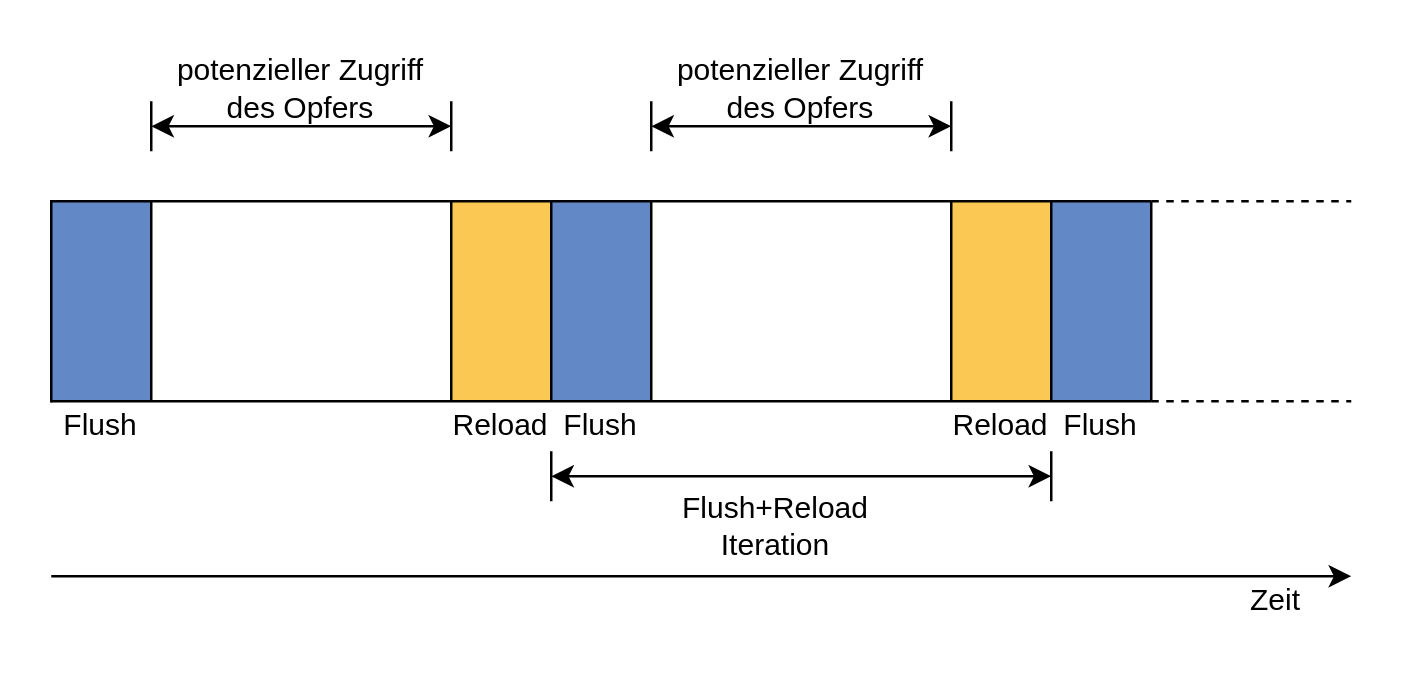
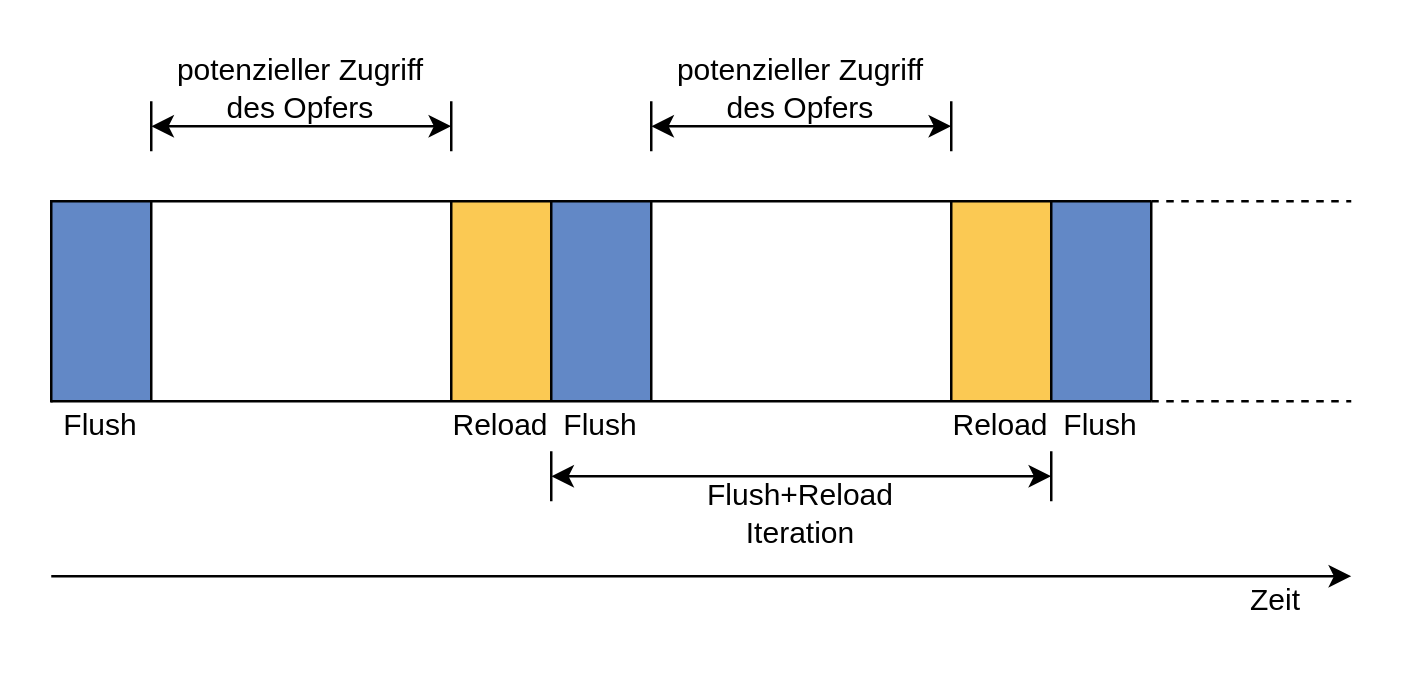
(776, 526) -> (801, 514)
